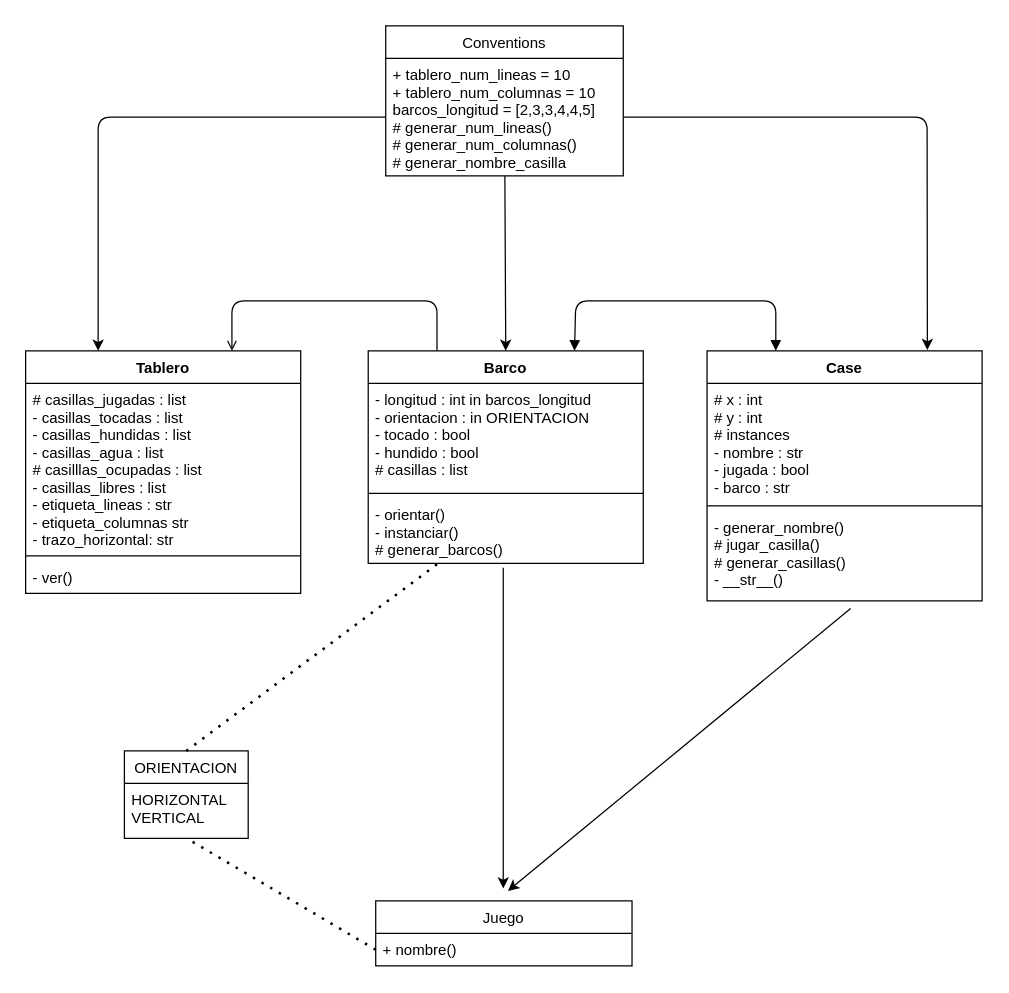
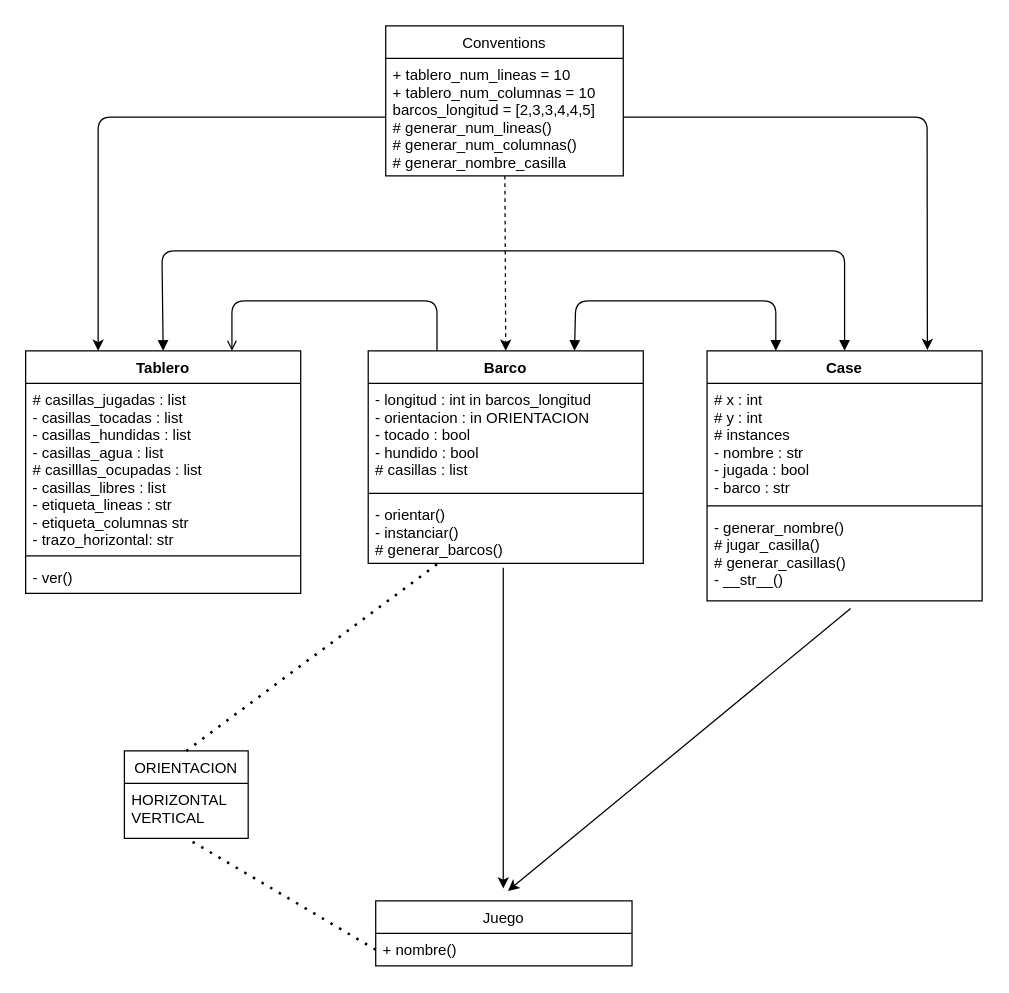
none -> (502, 251)
(505, 260) -> (505, 260)
